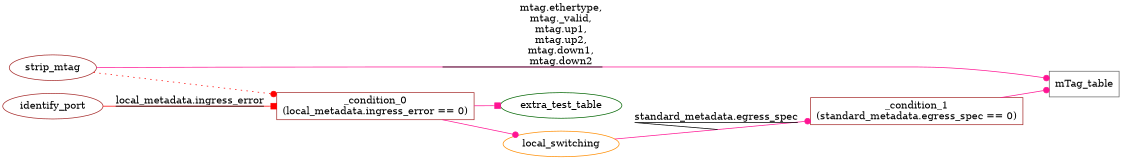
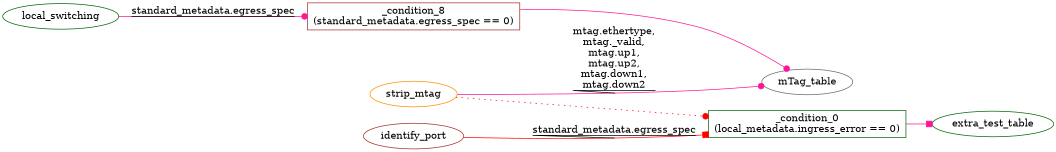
(53, 68) -> (414, 94)
(1084, 84) -> (807, 82)
(190, 101) -> (614, 130)
(375, 106) -> (807, 124)
(917, 111) -> (414, 16)
(477, 127) -> none
(561, 144) -> (61, 16)
